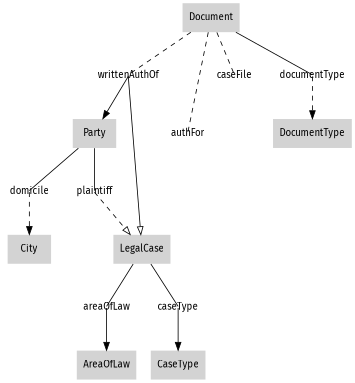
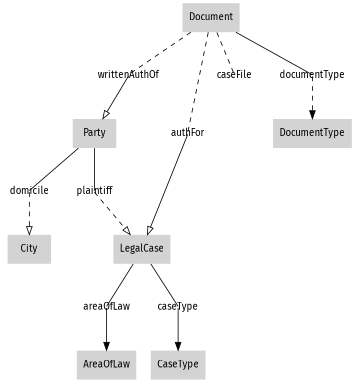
(118, 94) -> (118, 94)
(134, 151) -> (169, 181)
(29, 209) -> (29, 209)
